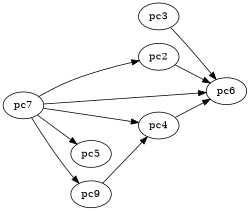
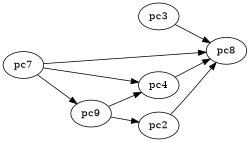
(84, 76) -> (121, 119)
(226, 91) -> (226, 51)
(91, 154) -> none
